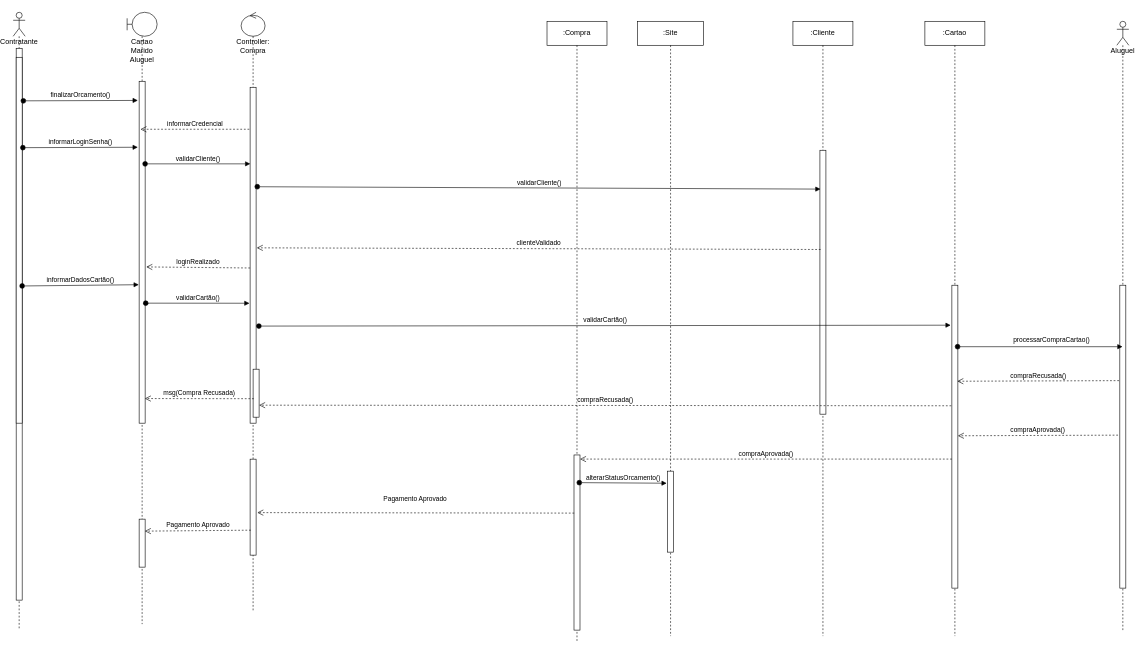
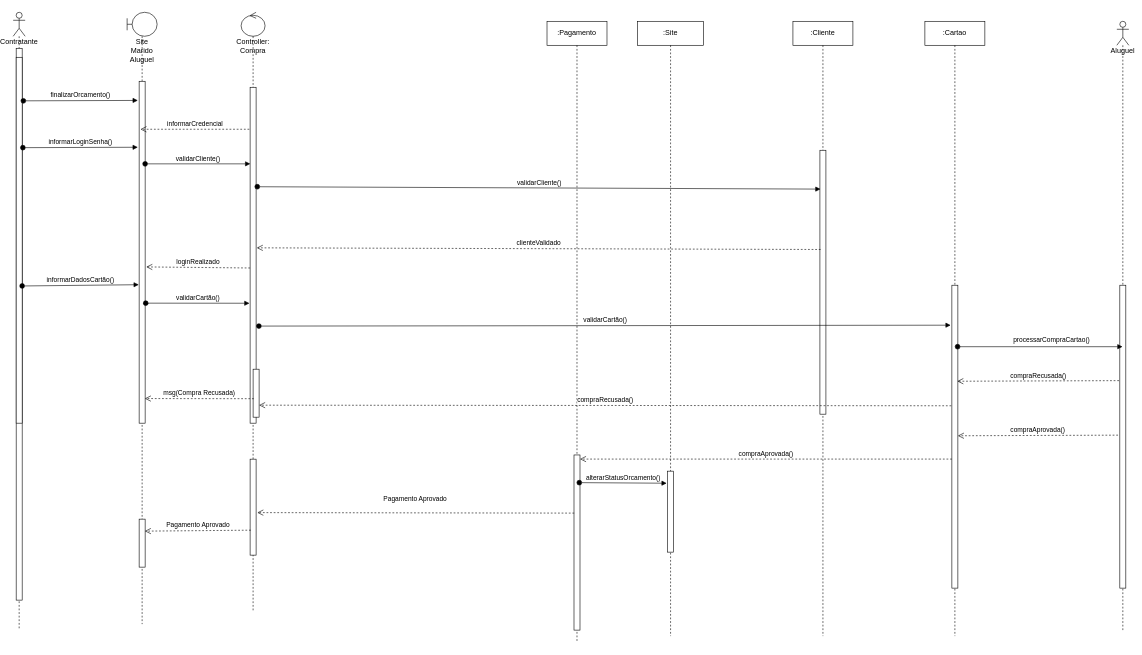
(577, 33) -> (577, 33)
(142, 51) -> (142, 51)
